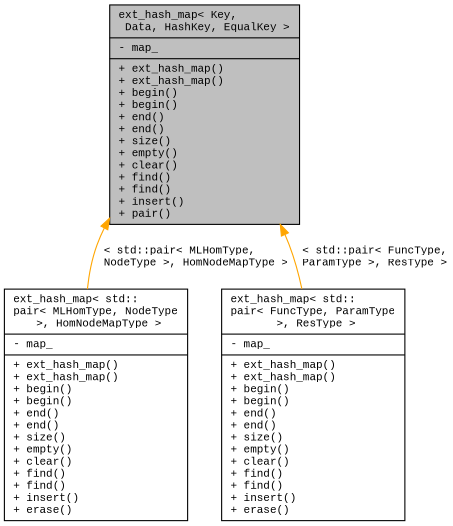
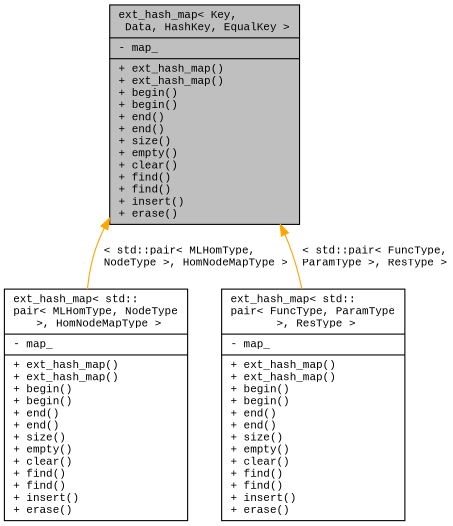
(145, 213) -> (149, 213)
